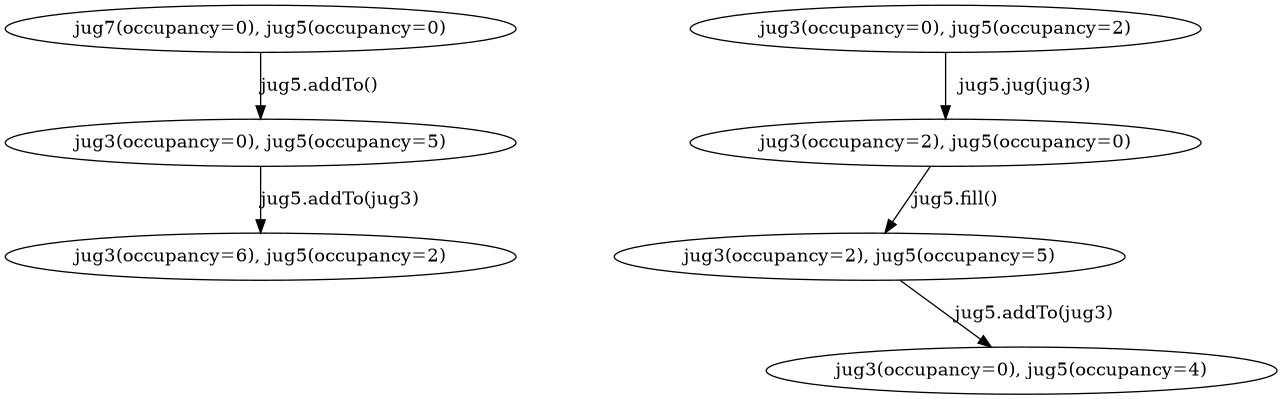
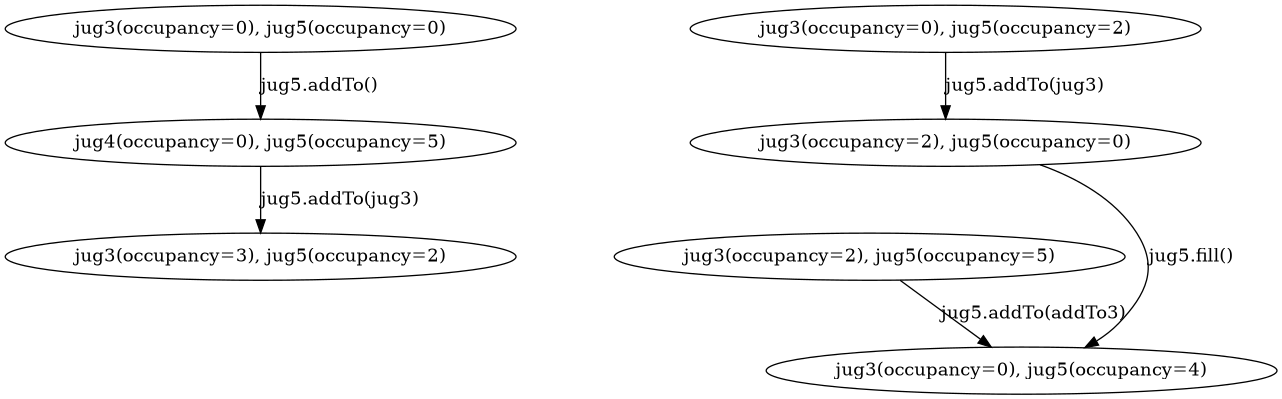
(261, 29) -> (261, 29)
(1025, 86) -> (1025, 86)
(261, 143) -> (261, 143)
(911, 194) -> (1139, 237)
(261, 257) -> (261, 257)
(1034, 314) -> (1034, 314)
